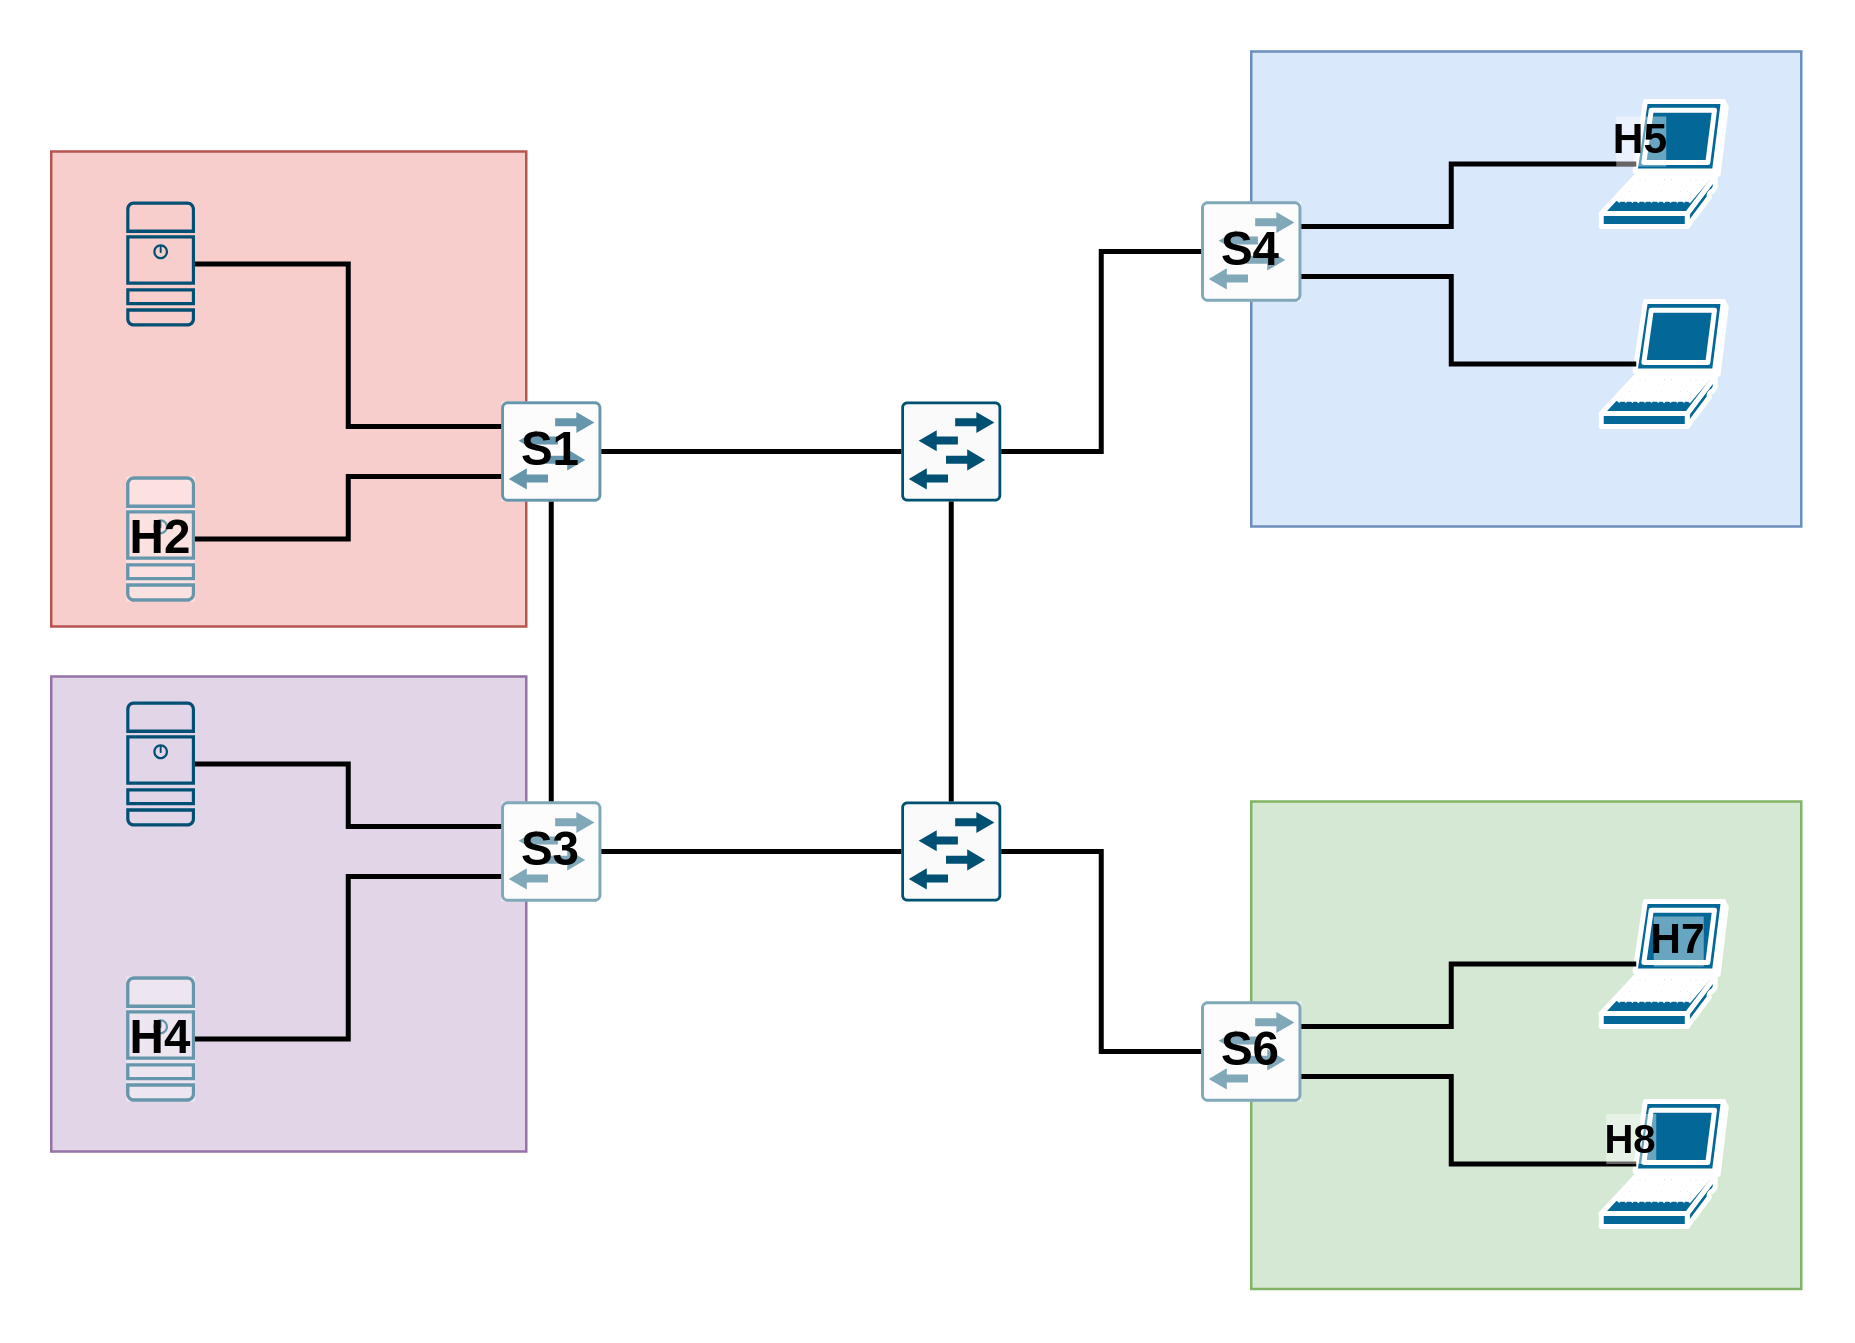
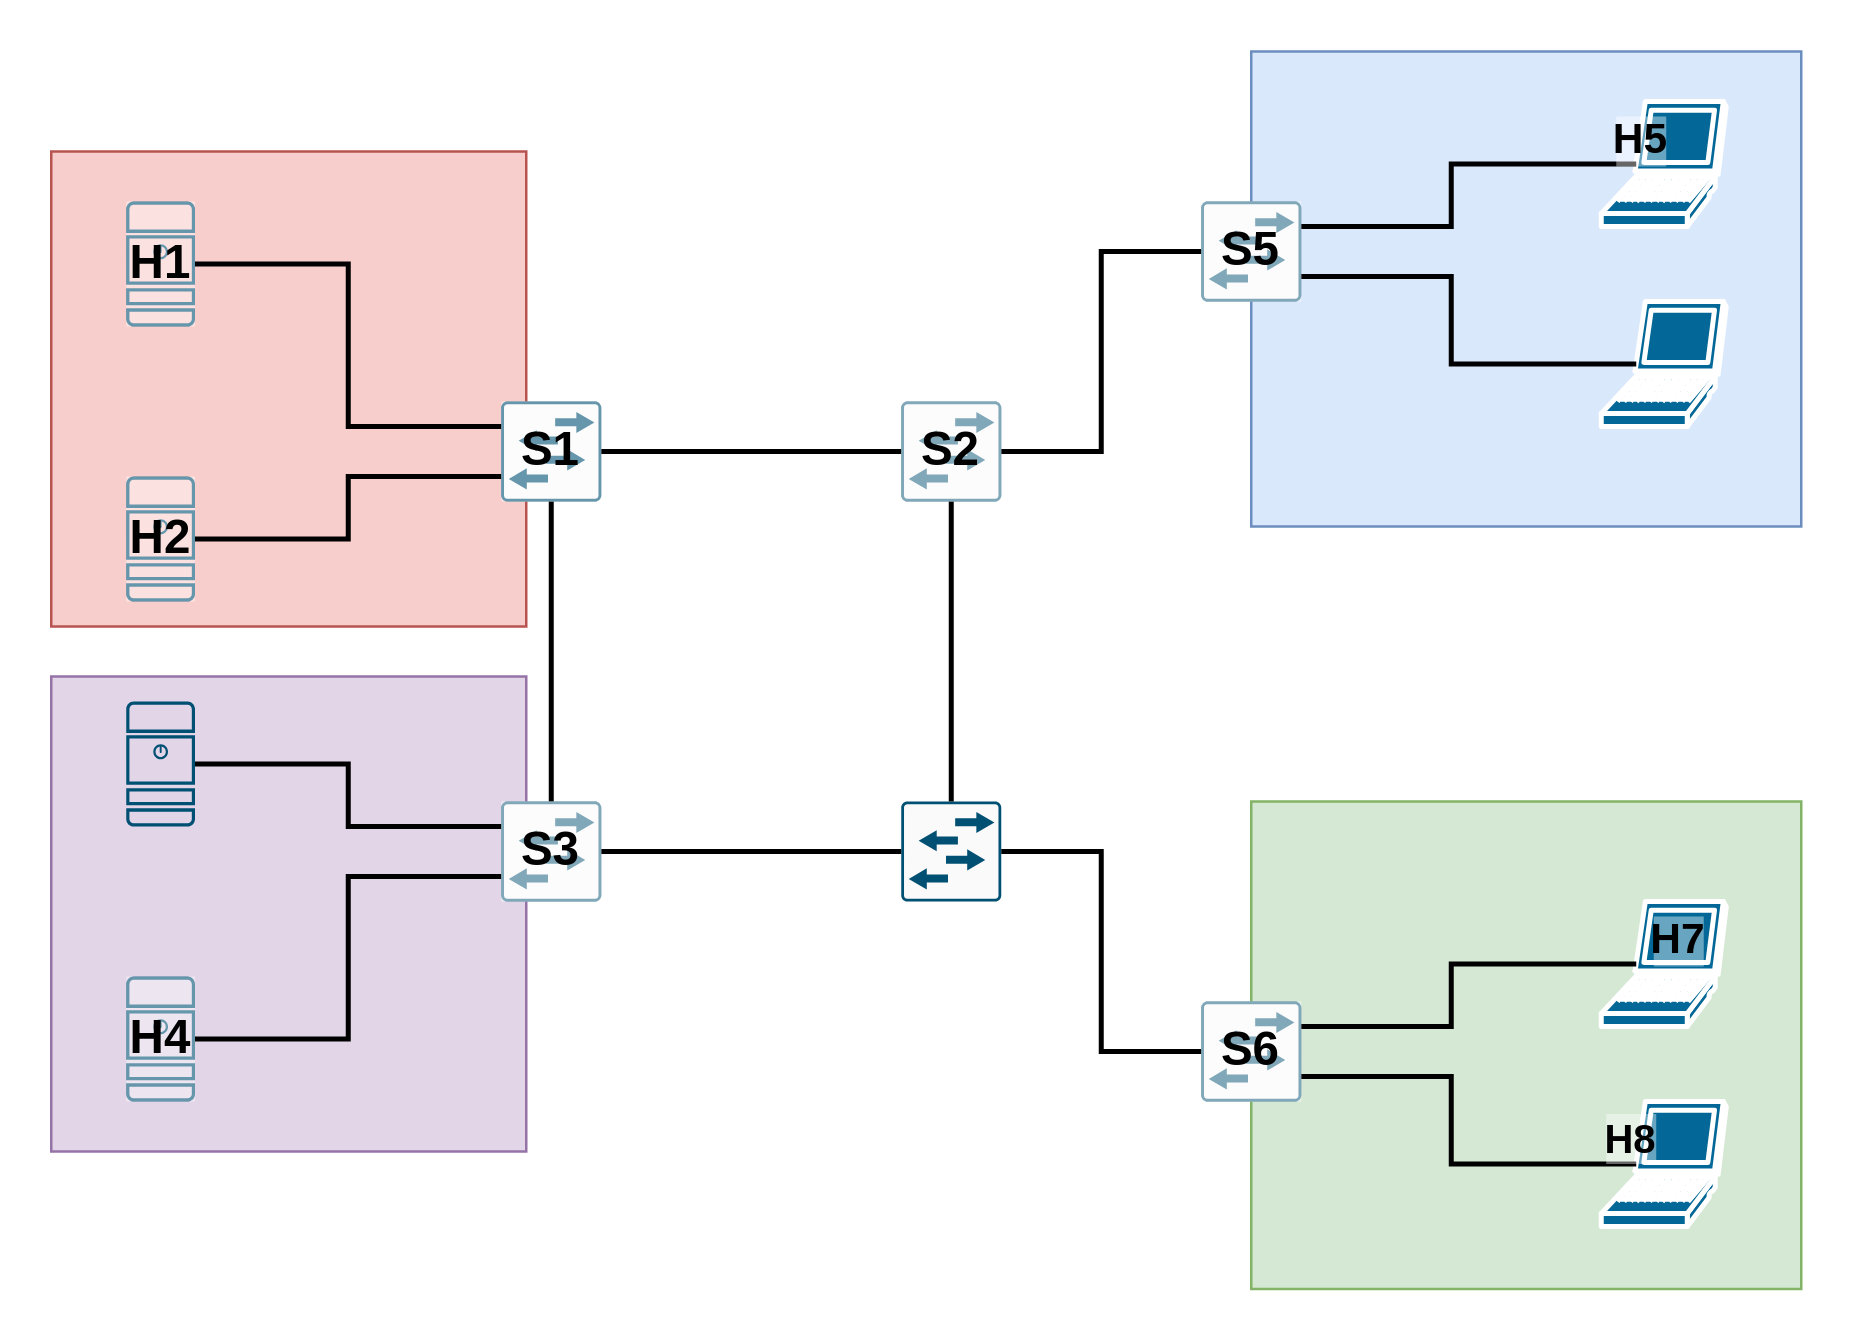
(1251, 251) -> (1251, 251)
none -> (161, 264)
none -> (951, 451)
